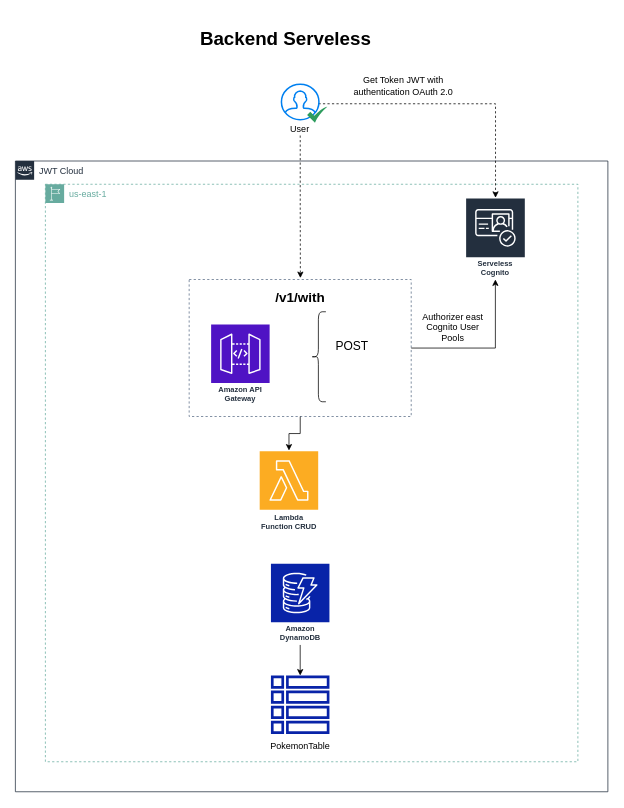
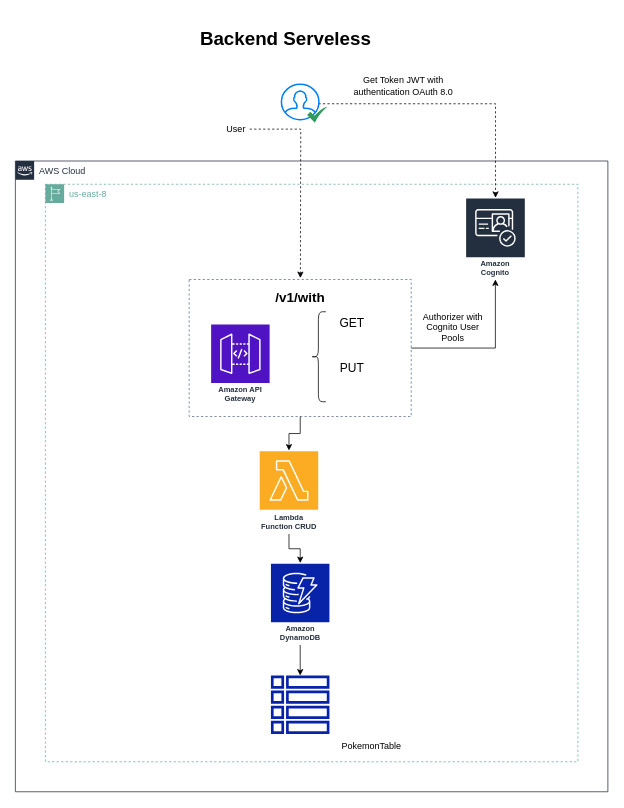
(404, 86) -> (404, 86)
(300, 129) -> (236, 129)
(60, 172) -> (60, 172)
(92, 195) -> (92, 195)
(495, 267) -> (495, 272)
none -> (352, 323)
(453, 327) -> (453, 327)
(352, 345) -> none
none -> (352, 368)
none -> (297, 549)
(300, 747) -> (371, 747)
